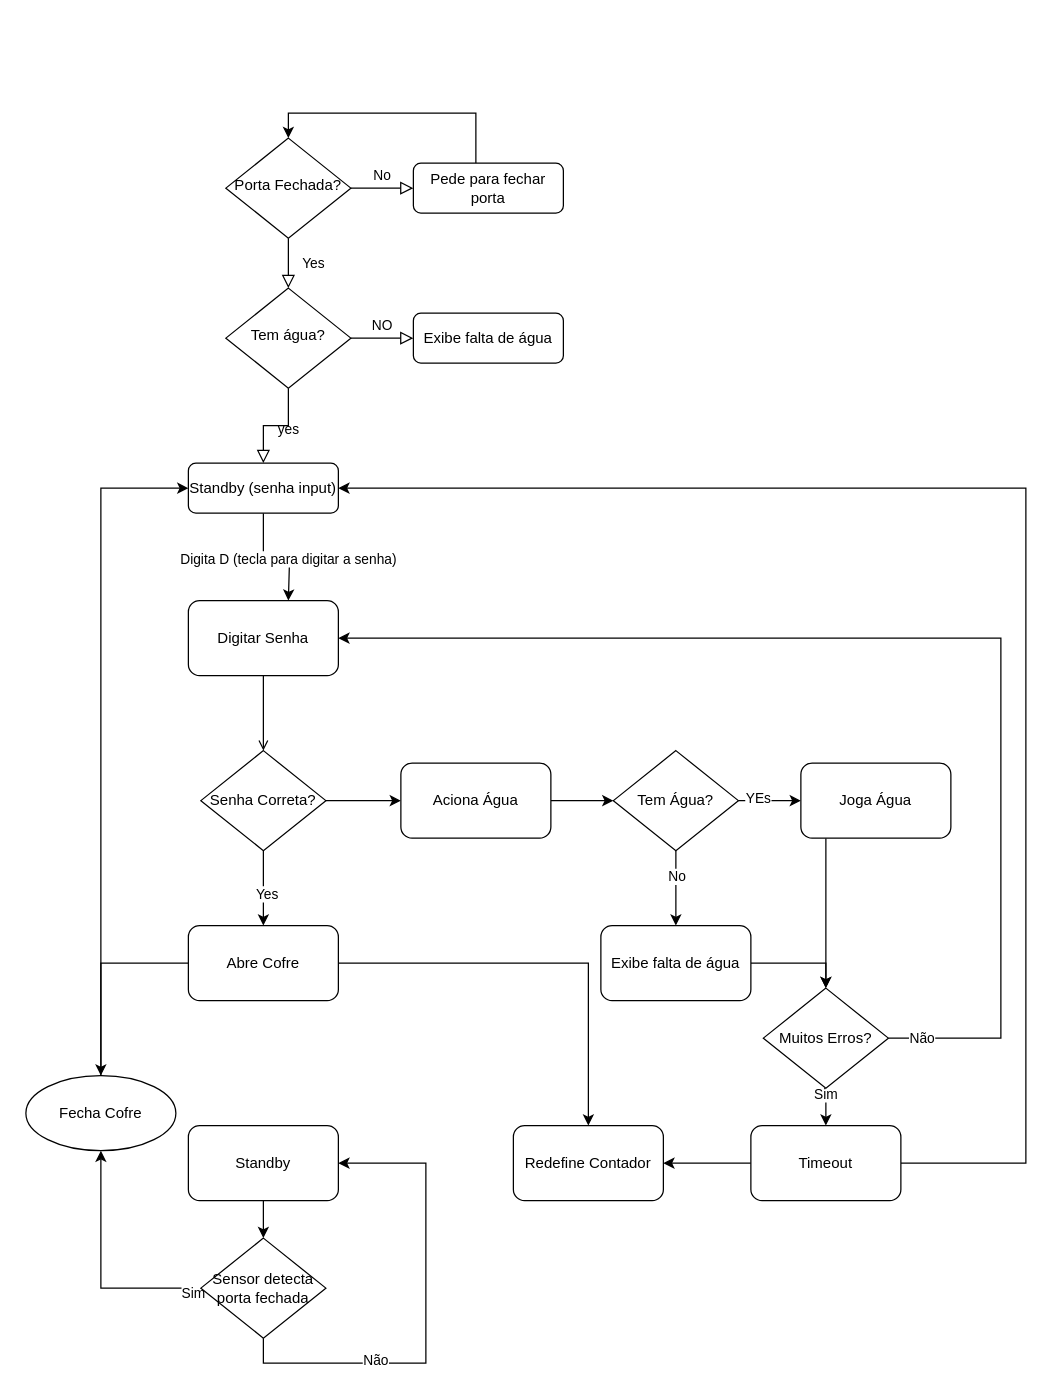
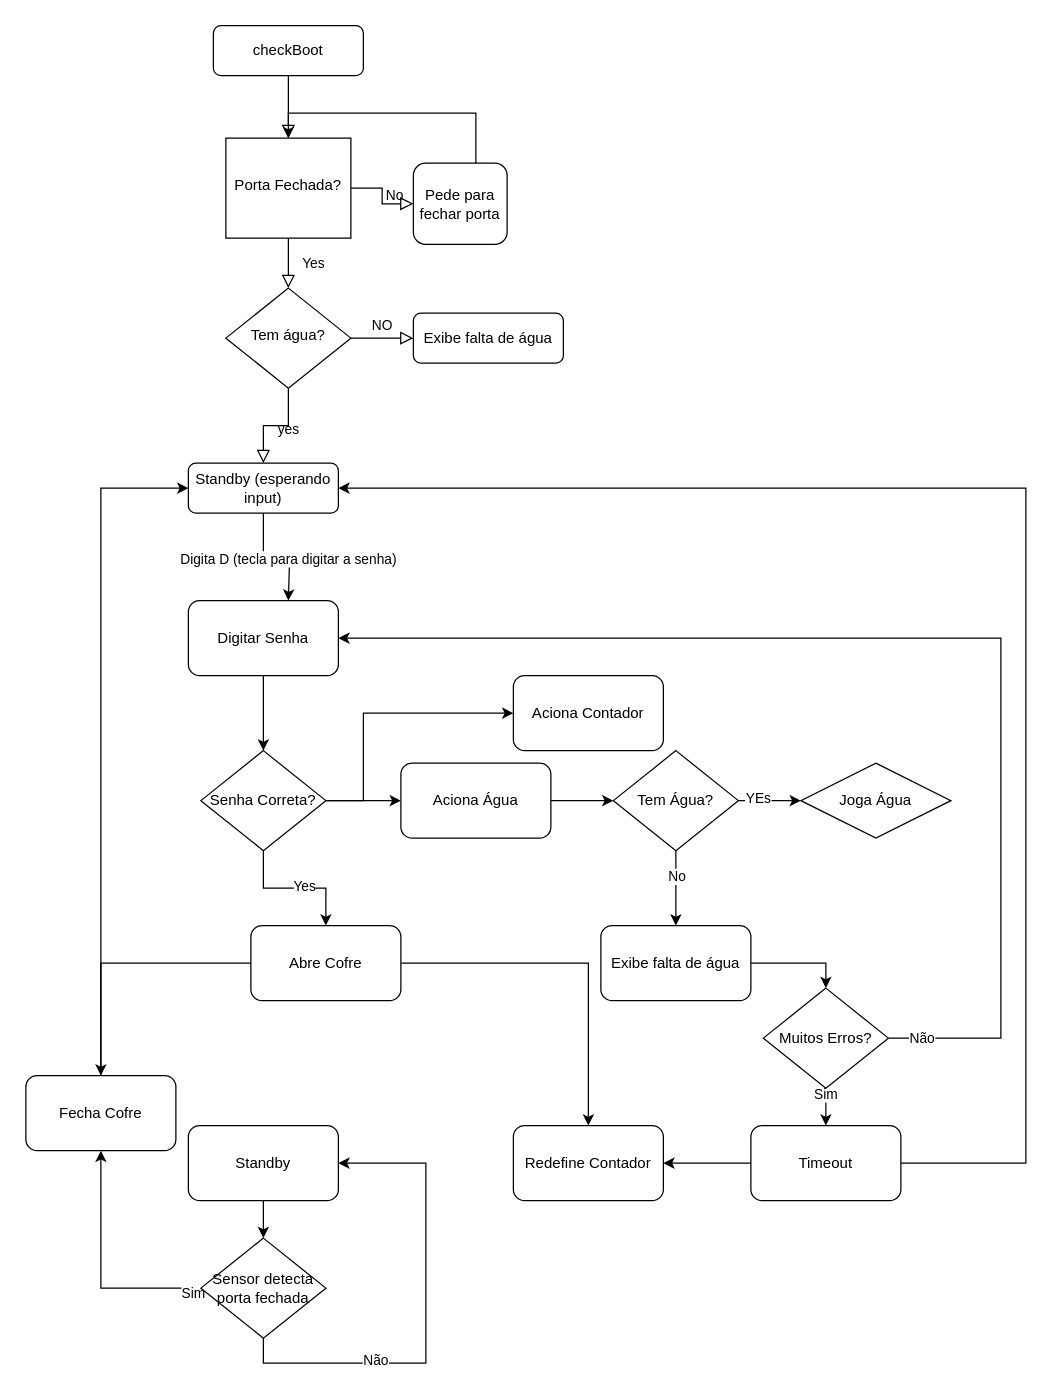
none -> (288, 51)
none -> (288, 93)
(288, 188) -> (288, 188)
(488, 188) -> (460, 204)
(263, 488) -> (263, 488)
none -> (392, 713)
none -> (588, 713)
(263, 743) -> (263, 741)
(876, 801) -> (876, 801)
(826, 900) -> none
(263, 963) -> (326, 963)
(101, 1113) -> (101, 1113)
